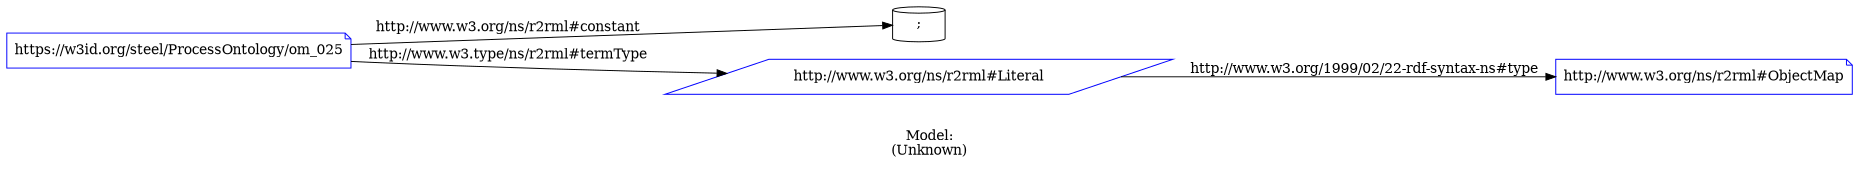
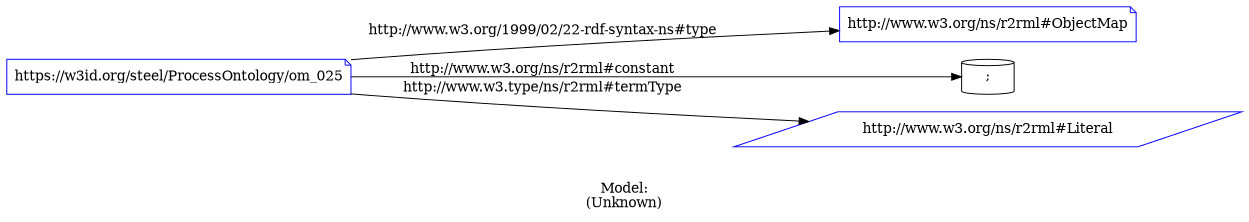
(1333, 77) -> (590, 44)
